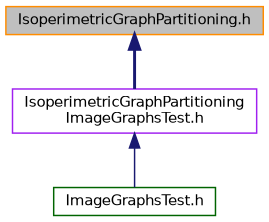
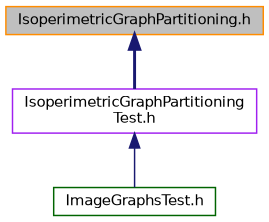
(135, 111) -> (135, 111)
